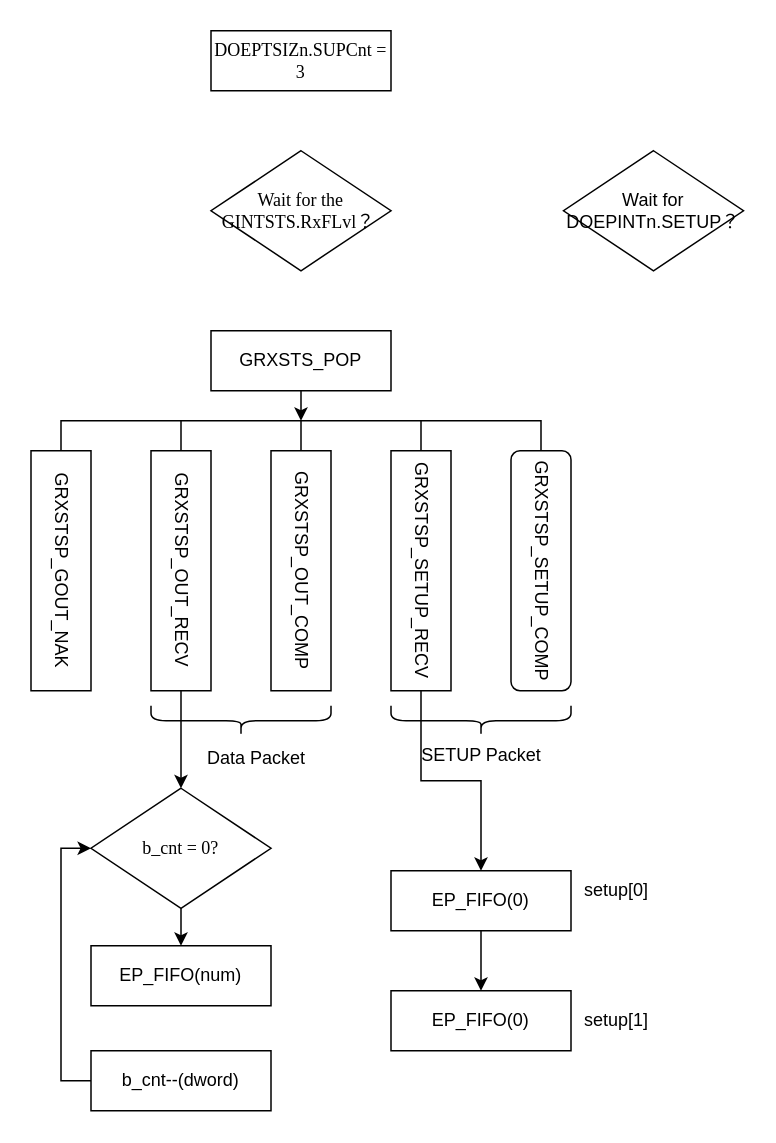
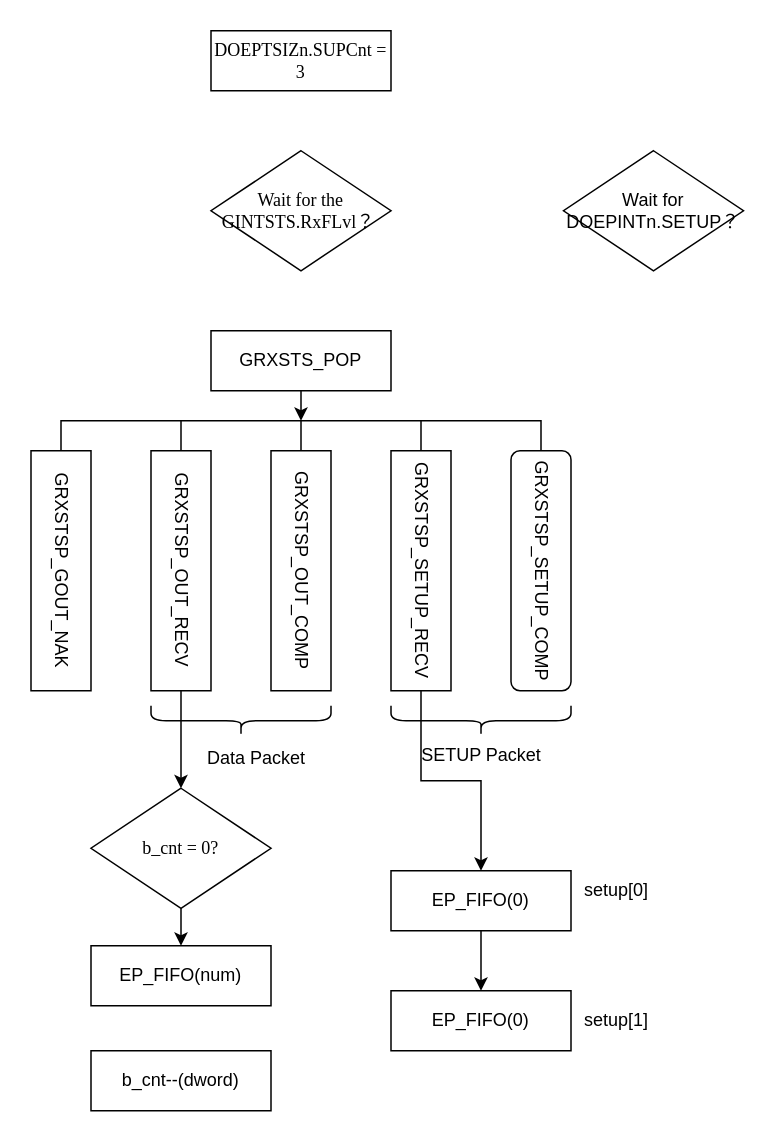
(61, 970) -> none
